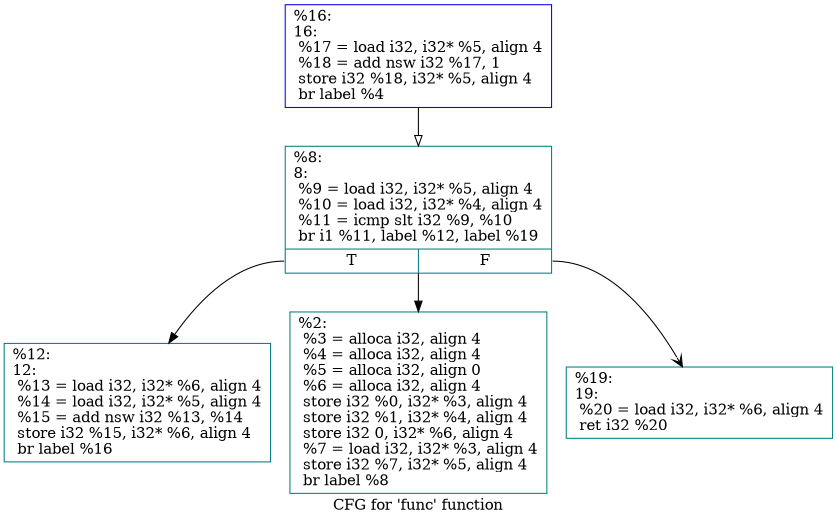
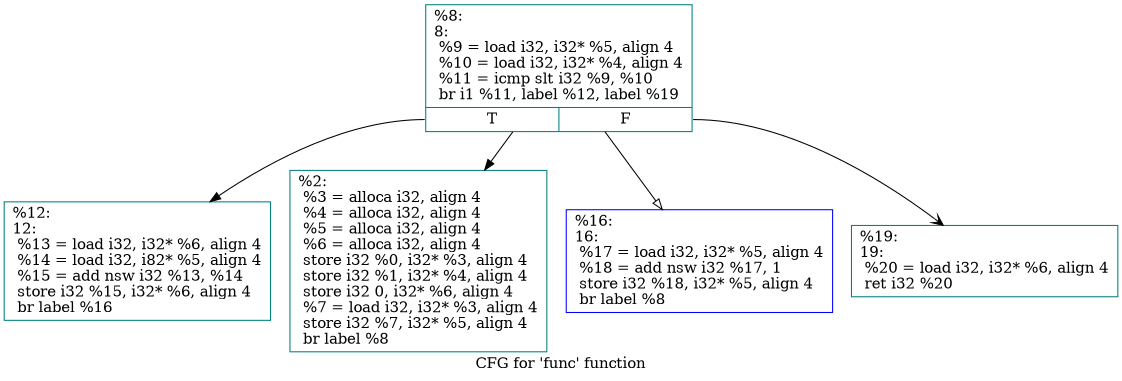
(339, 95) -> (620, 300)
(418, 122) -> (630, 166)
(390, 371) -> (390, 229)
(137, 402) -> (137, 261)
